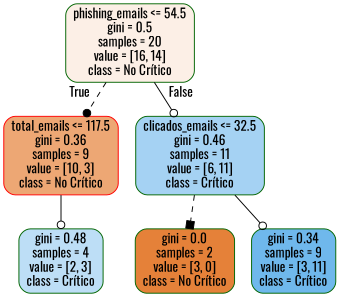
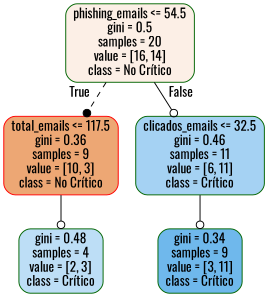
(185, 261) -> none
